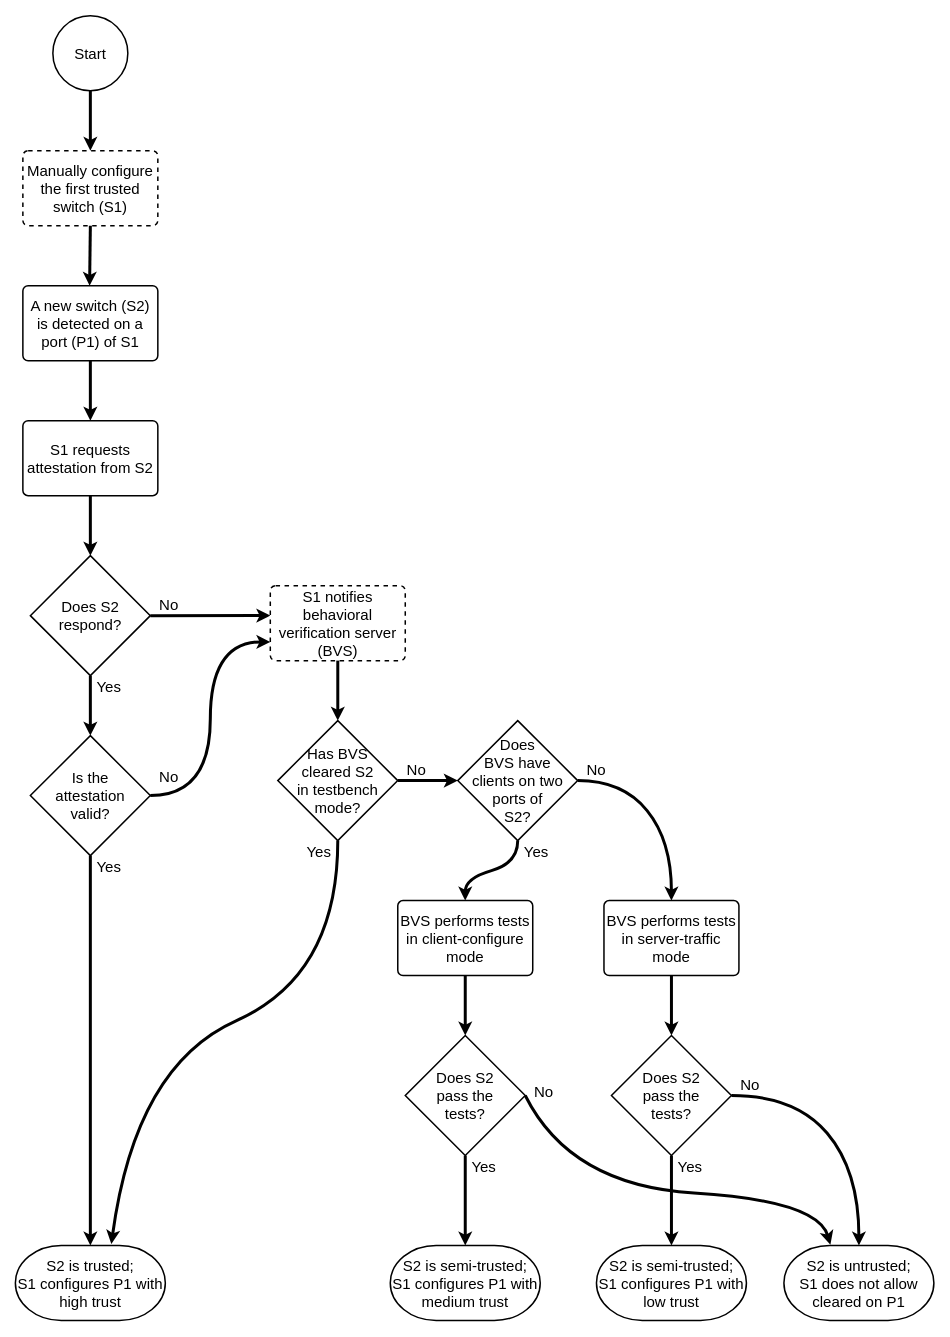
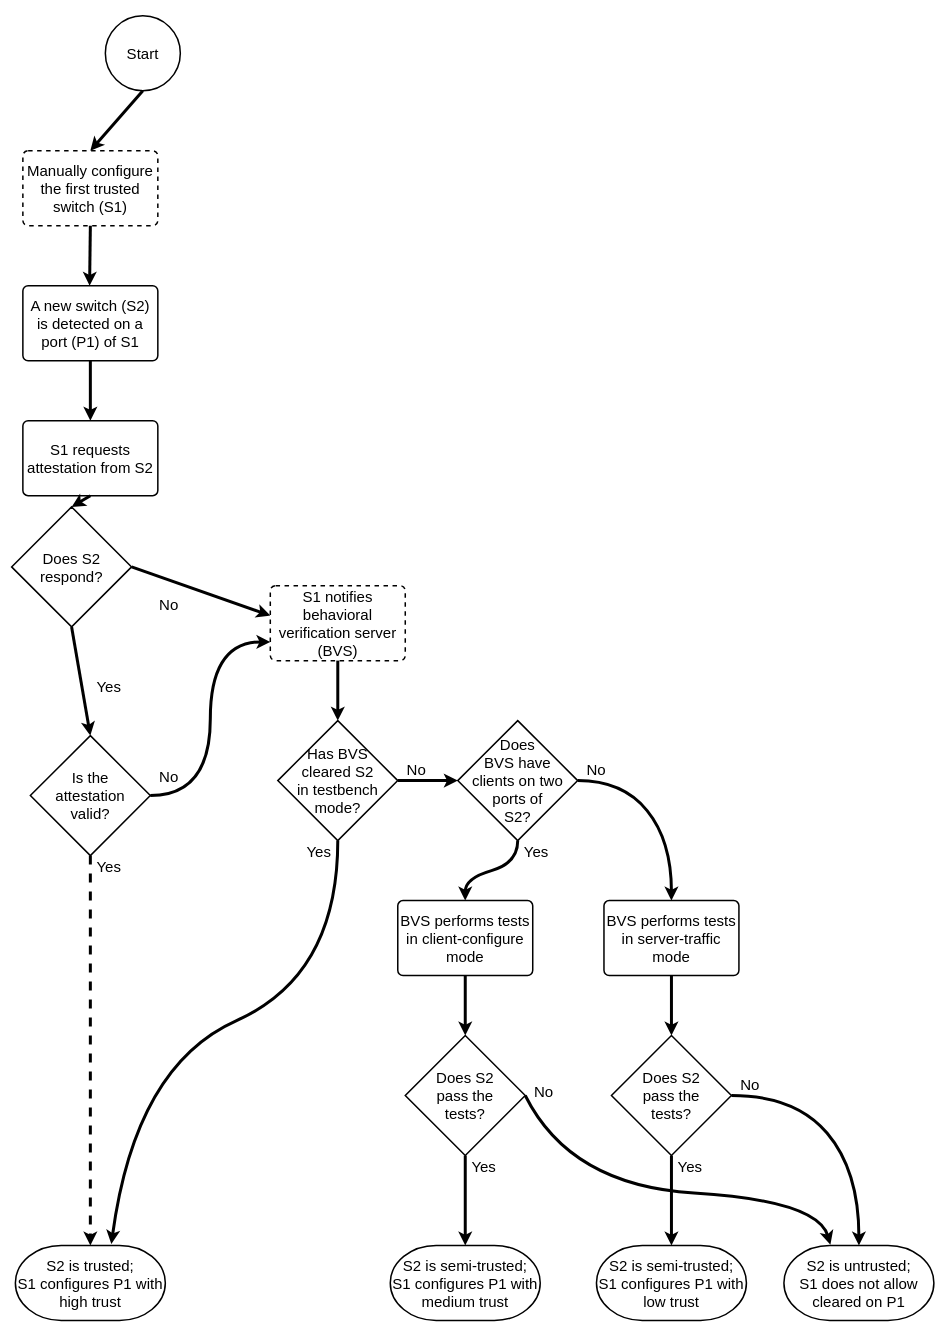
(90, 53) -> (143, 53)
(90, 615) -> (72, 567)
(90, 1048) -> (90, 1048)
